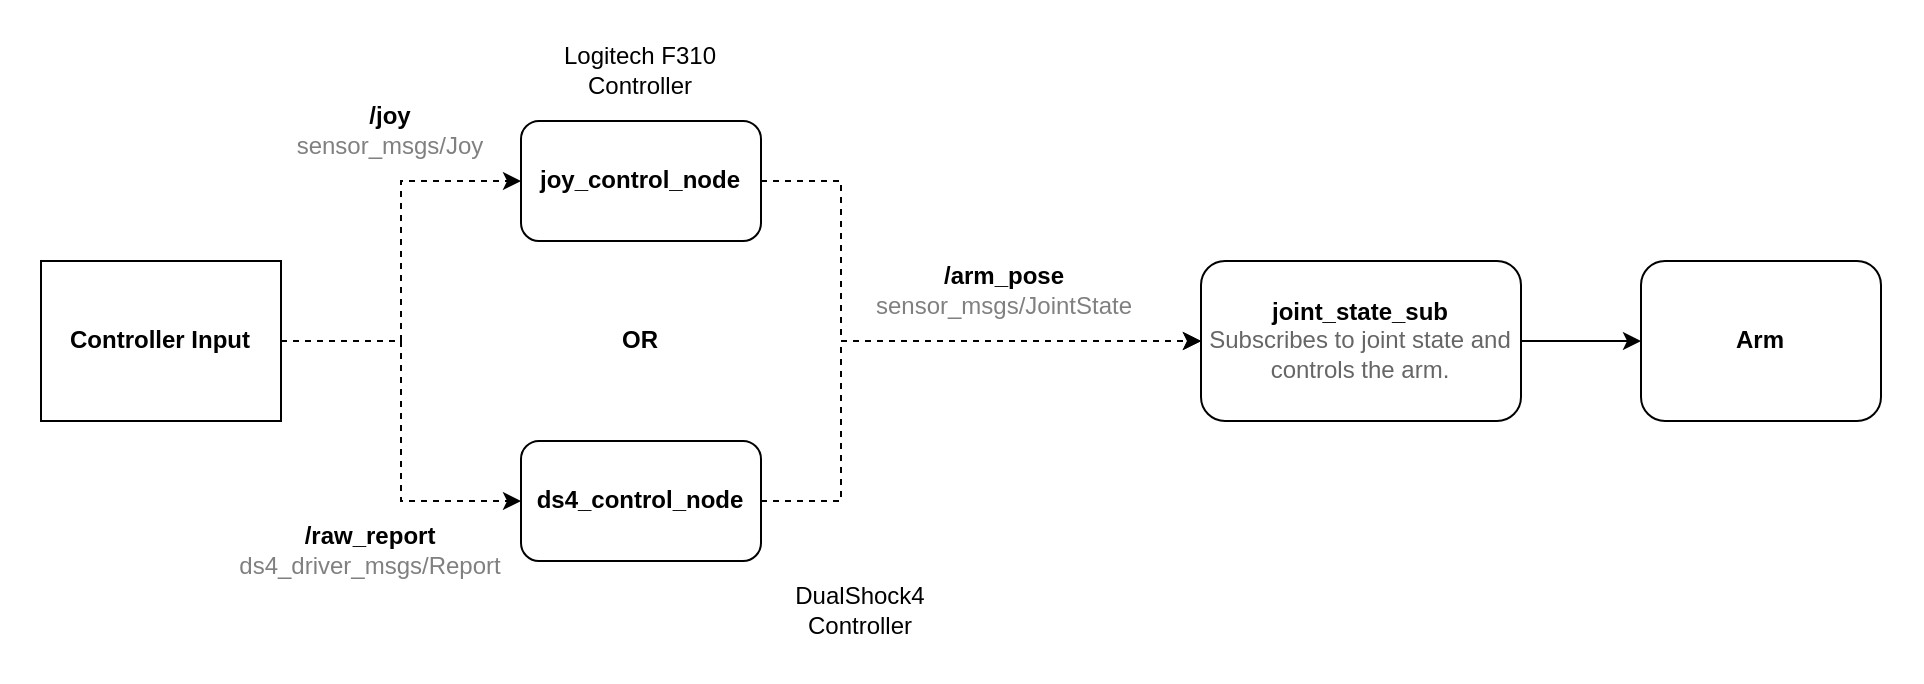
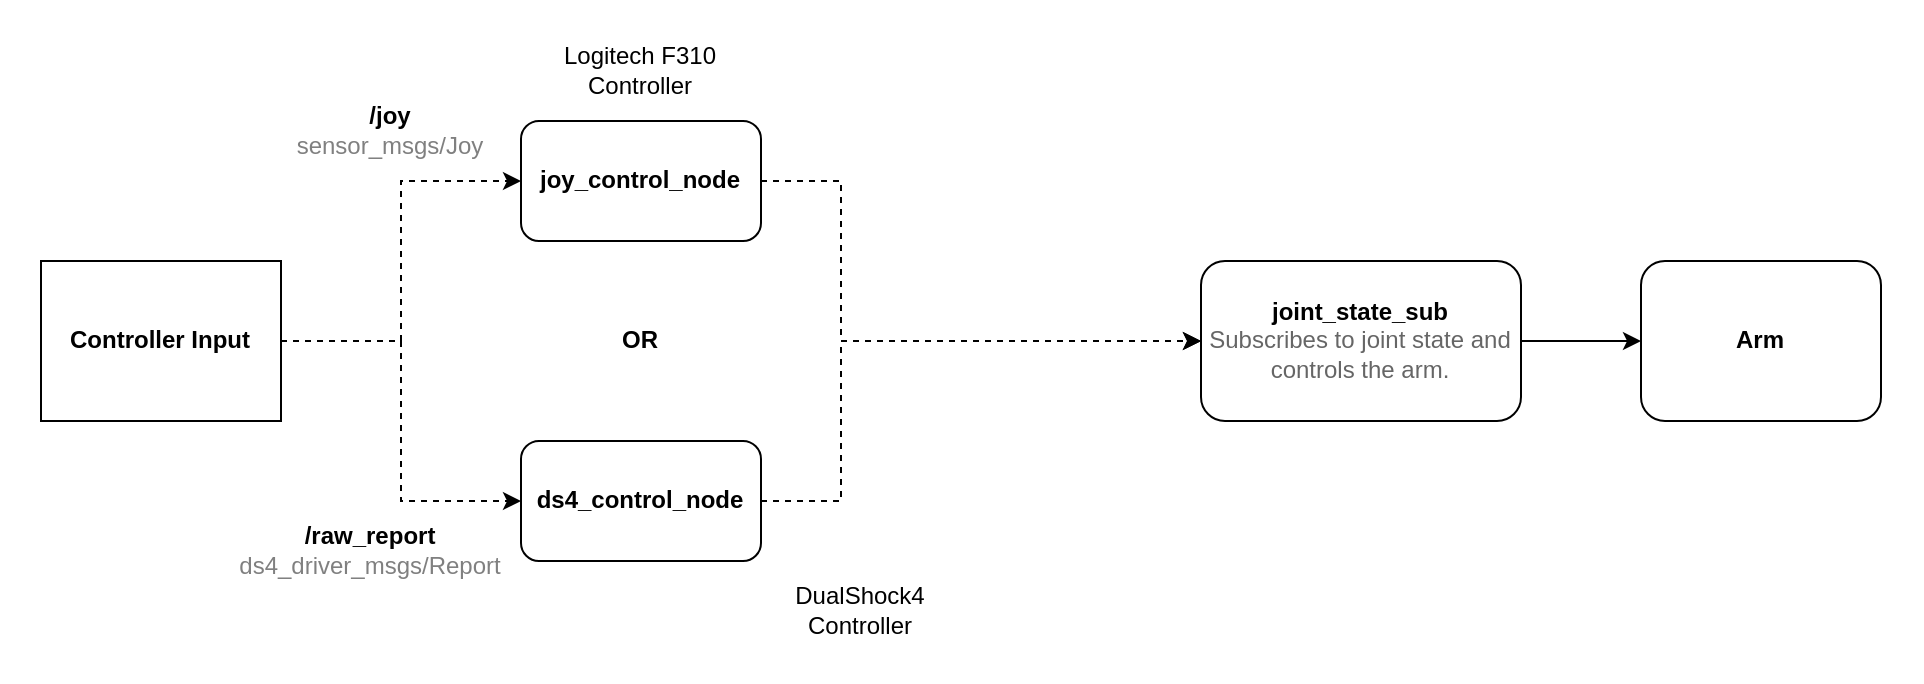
(1005, 291) -> none
